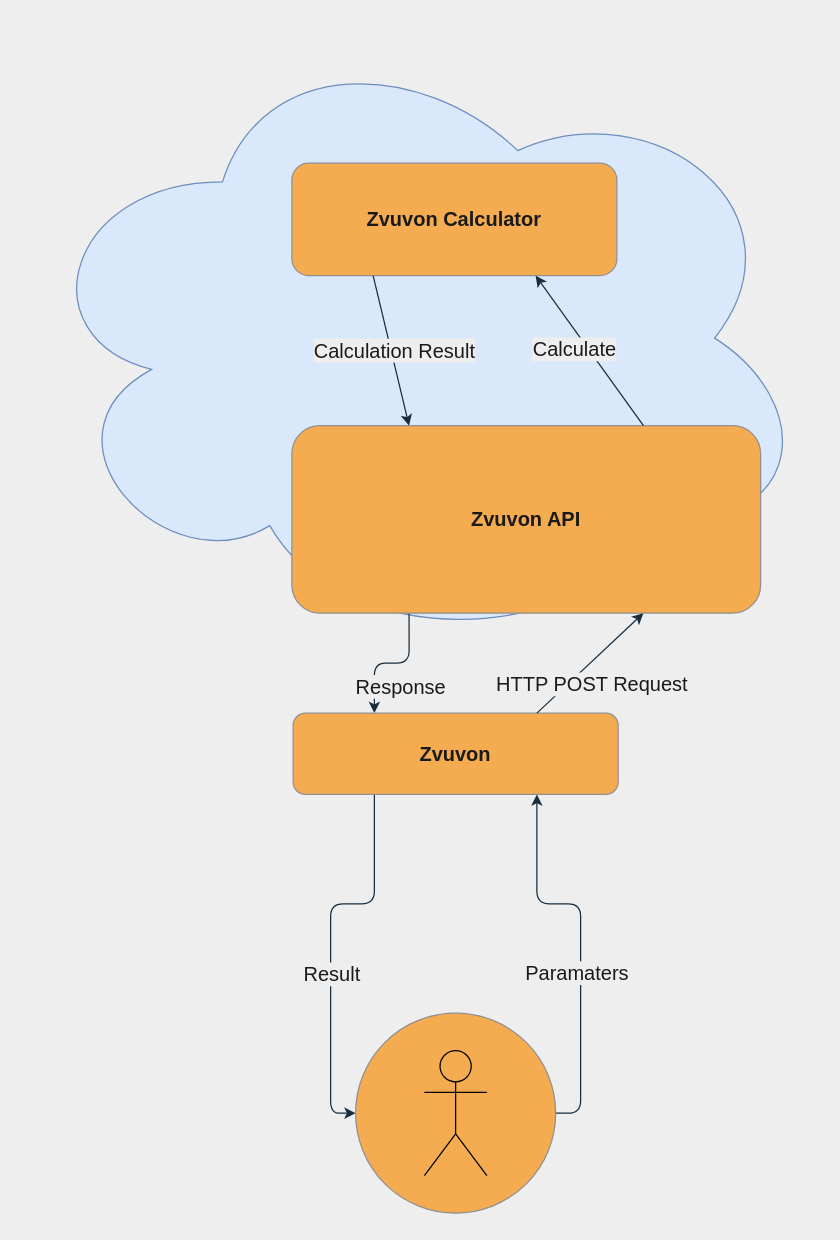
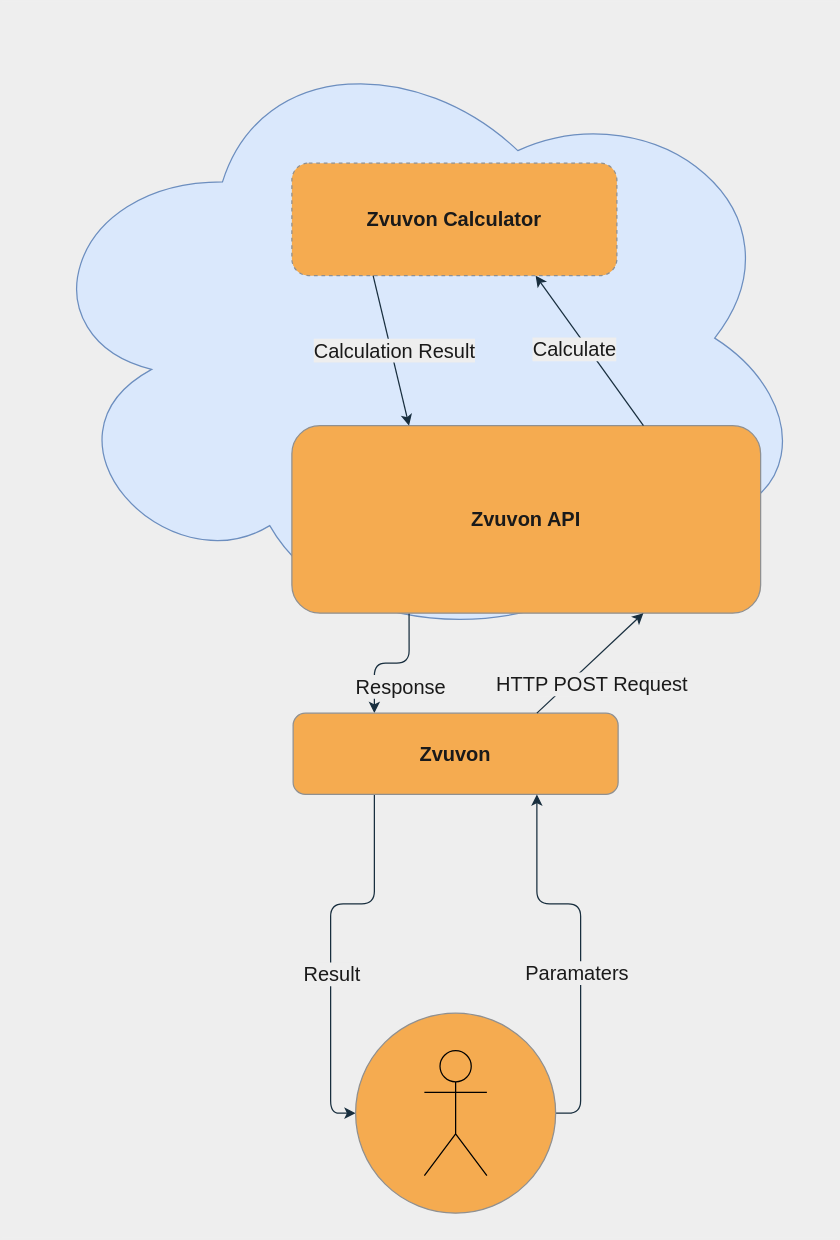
(454, 219) -> (454, 219)
